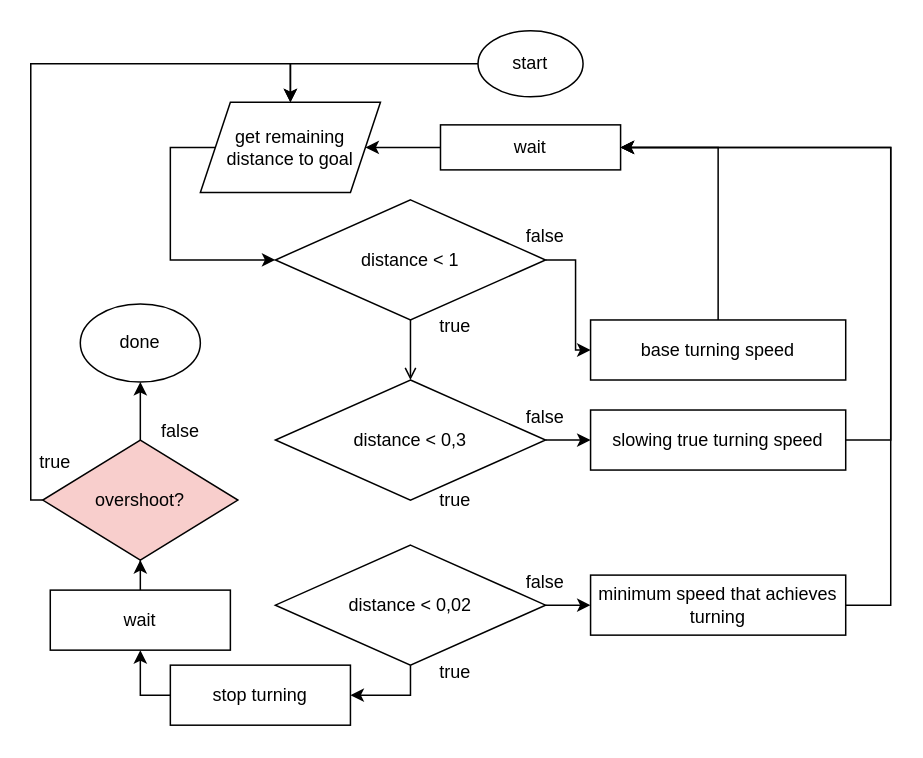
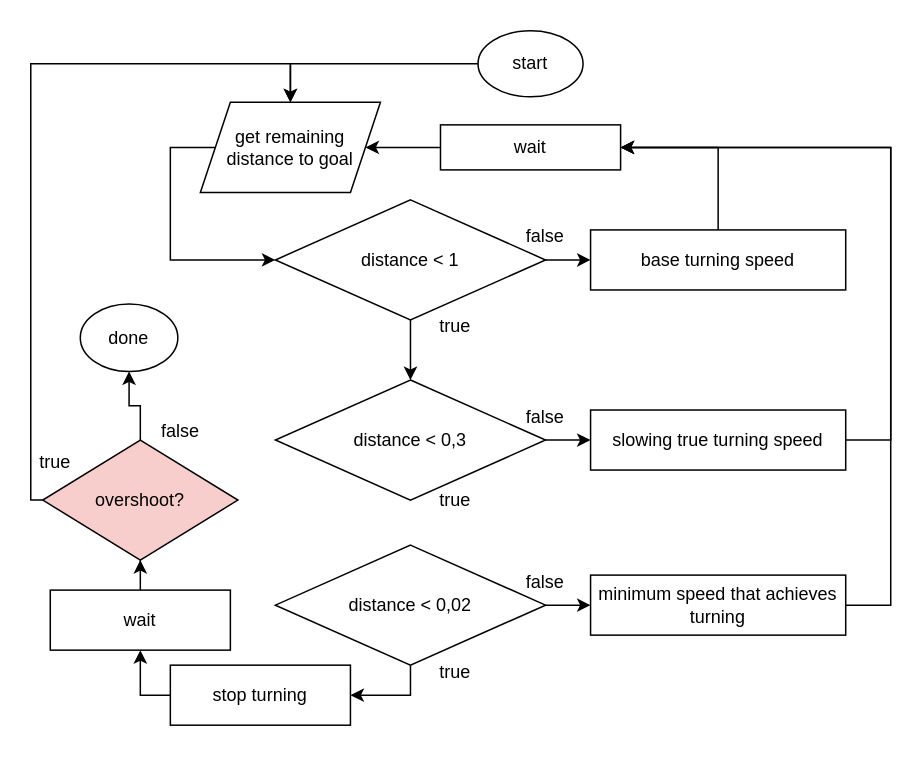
(140, 343) -> (129, 338)
(718, 350) -> (718, 260)
(410, 371) -> (410, 368)
